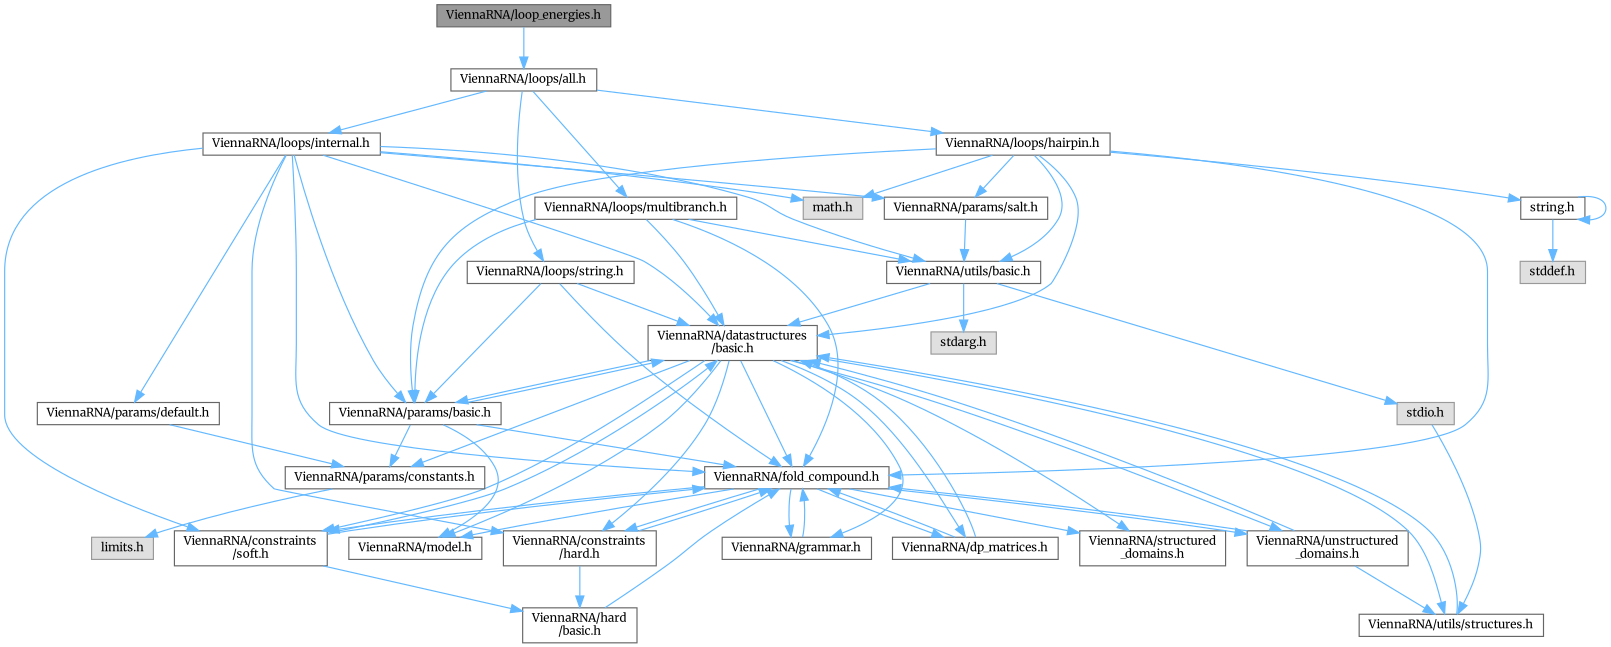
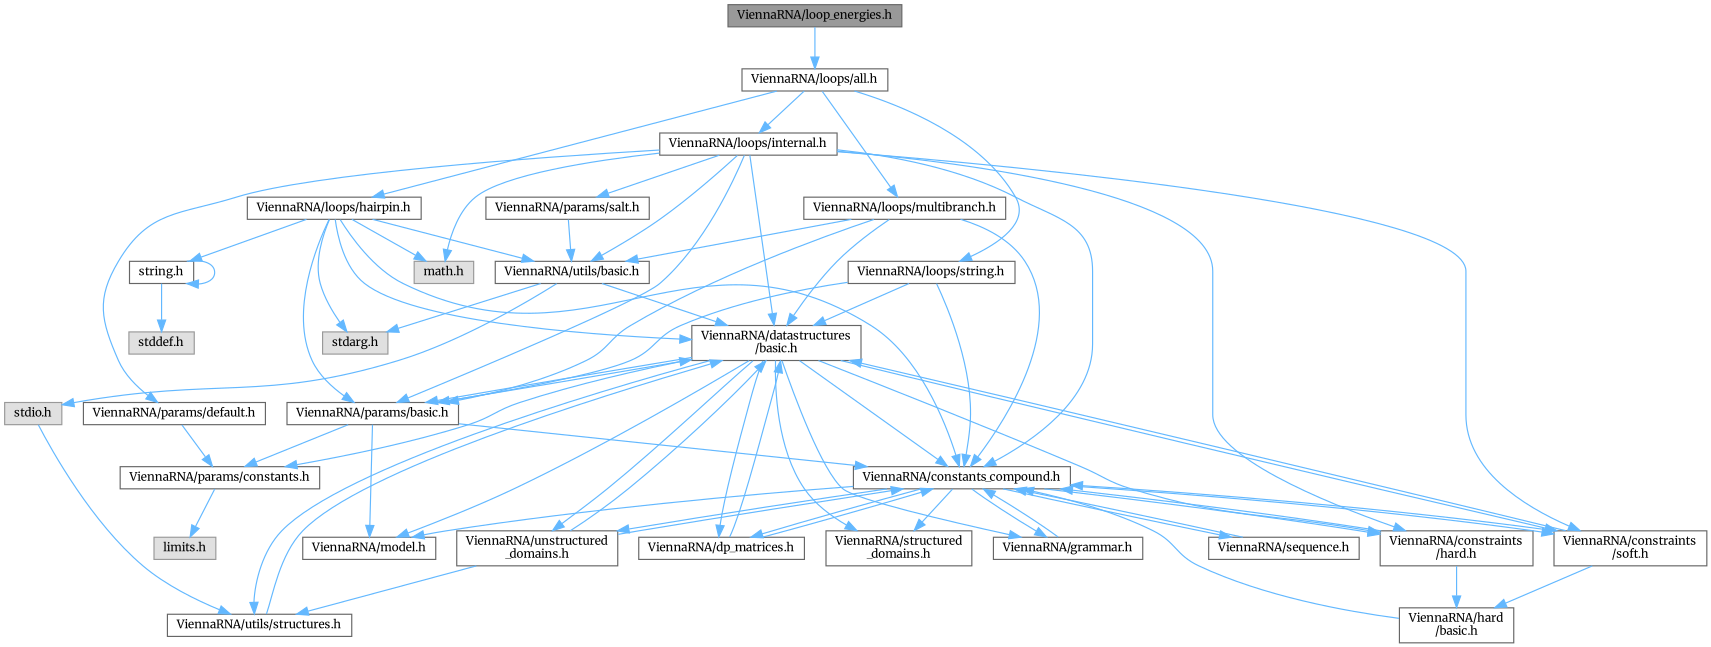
(999, 172) -> (318, 273)
(797, 478) -> (962, 478)
none -> (1284, 548)
